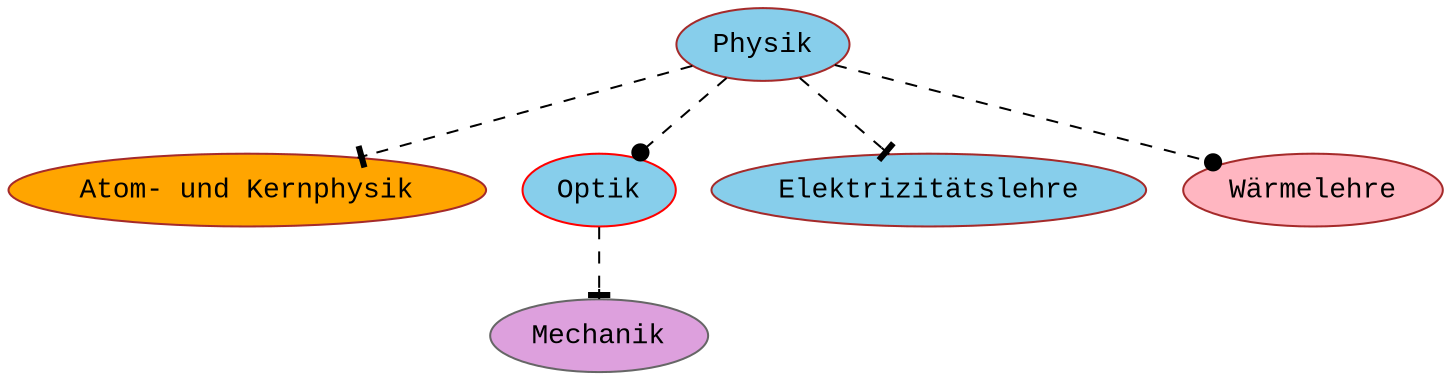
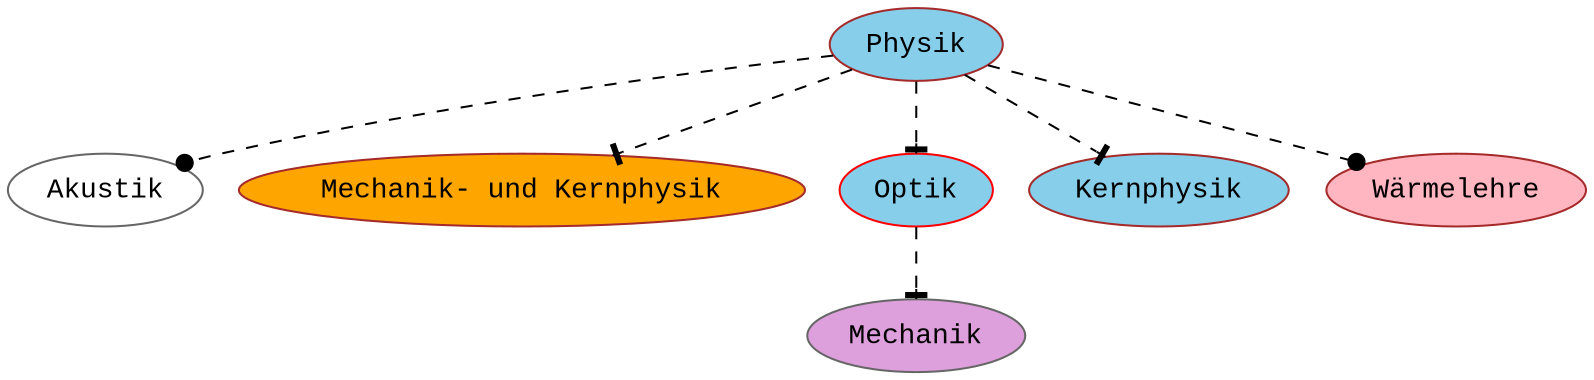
(687, 112) -> (916, 112)
none -> (105, 190)
(247, 190) -> (522, 190)
(929, 190) -> (1159, 190)
